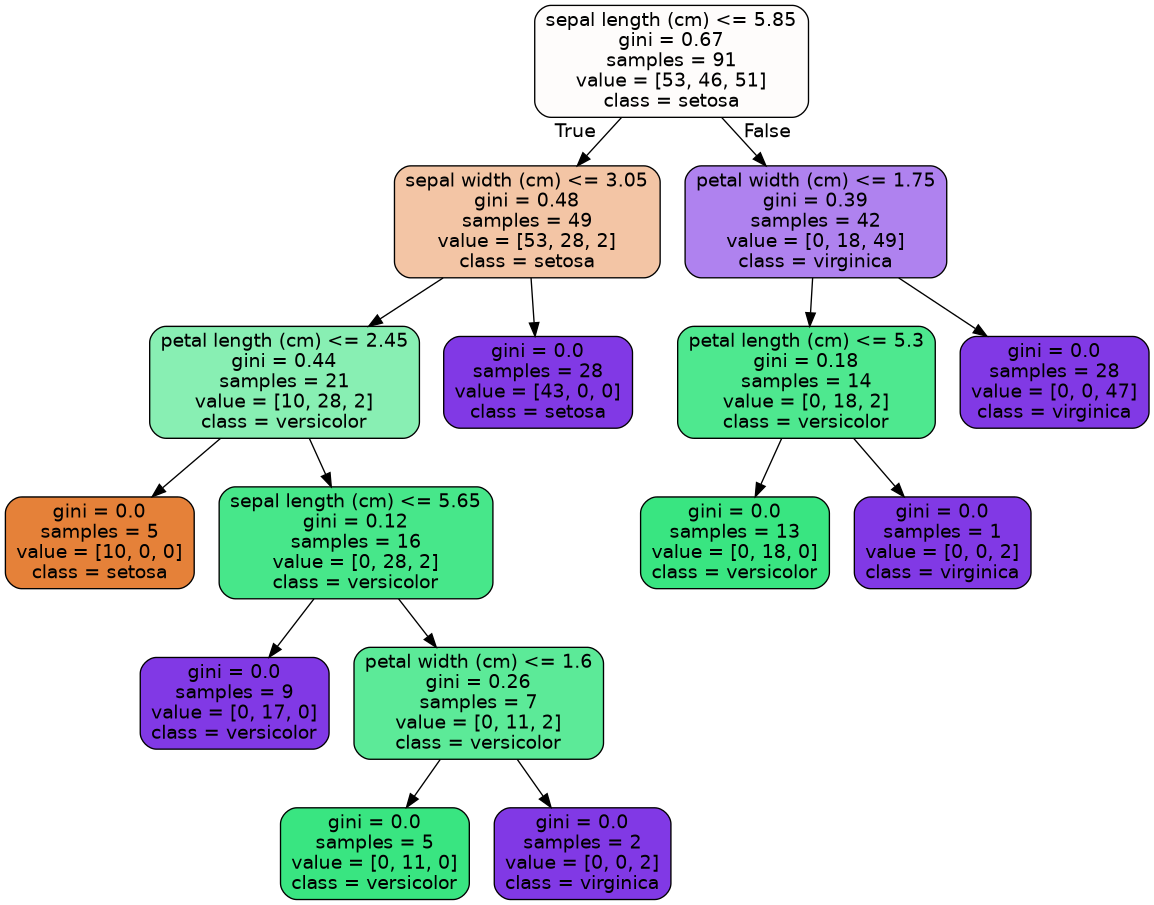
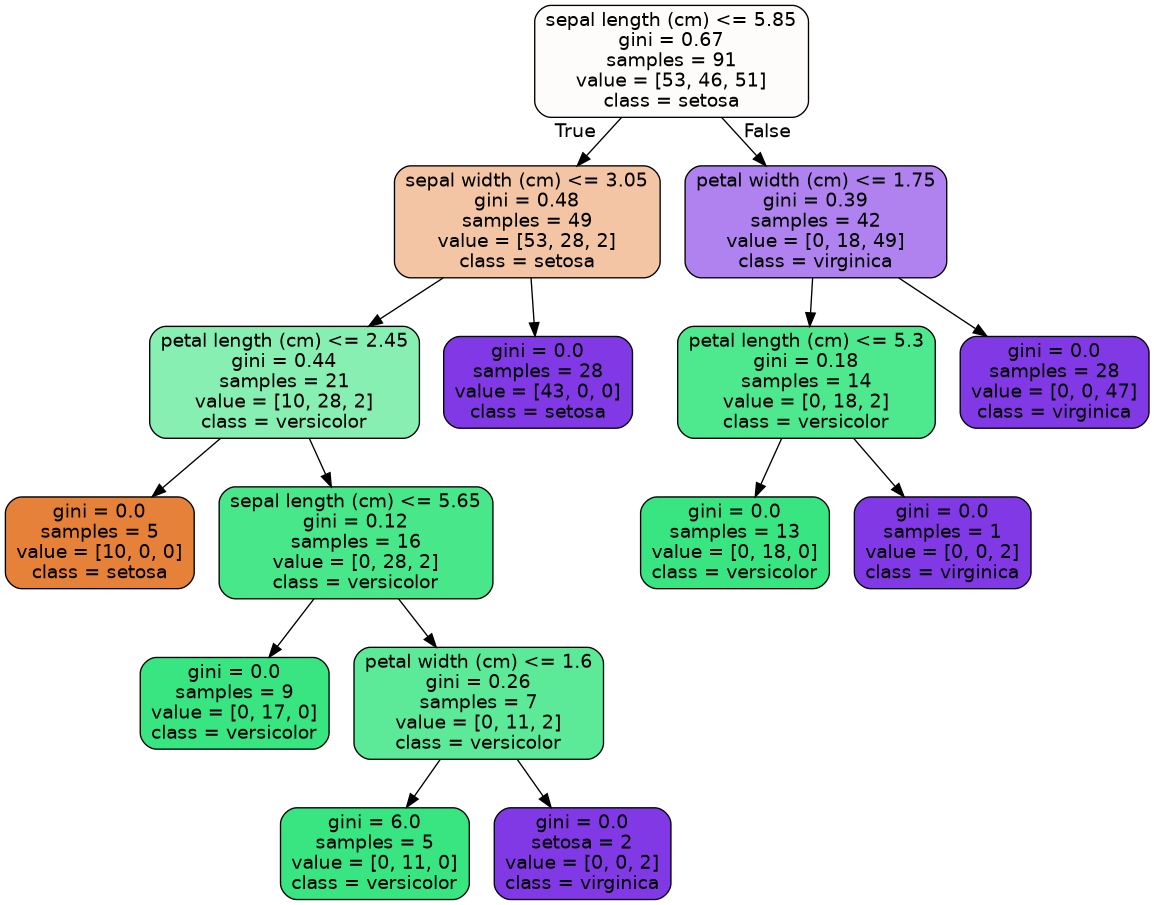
(235, 703) -> (235, 703)
(375, 854) -> (375, 854)
(583, 854) -> (583, 854)
